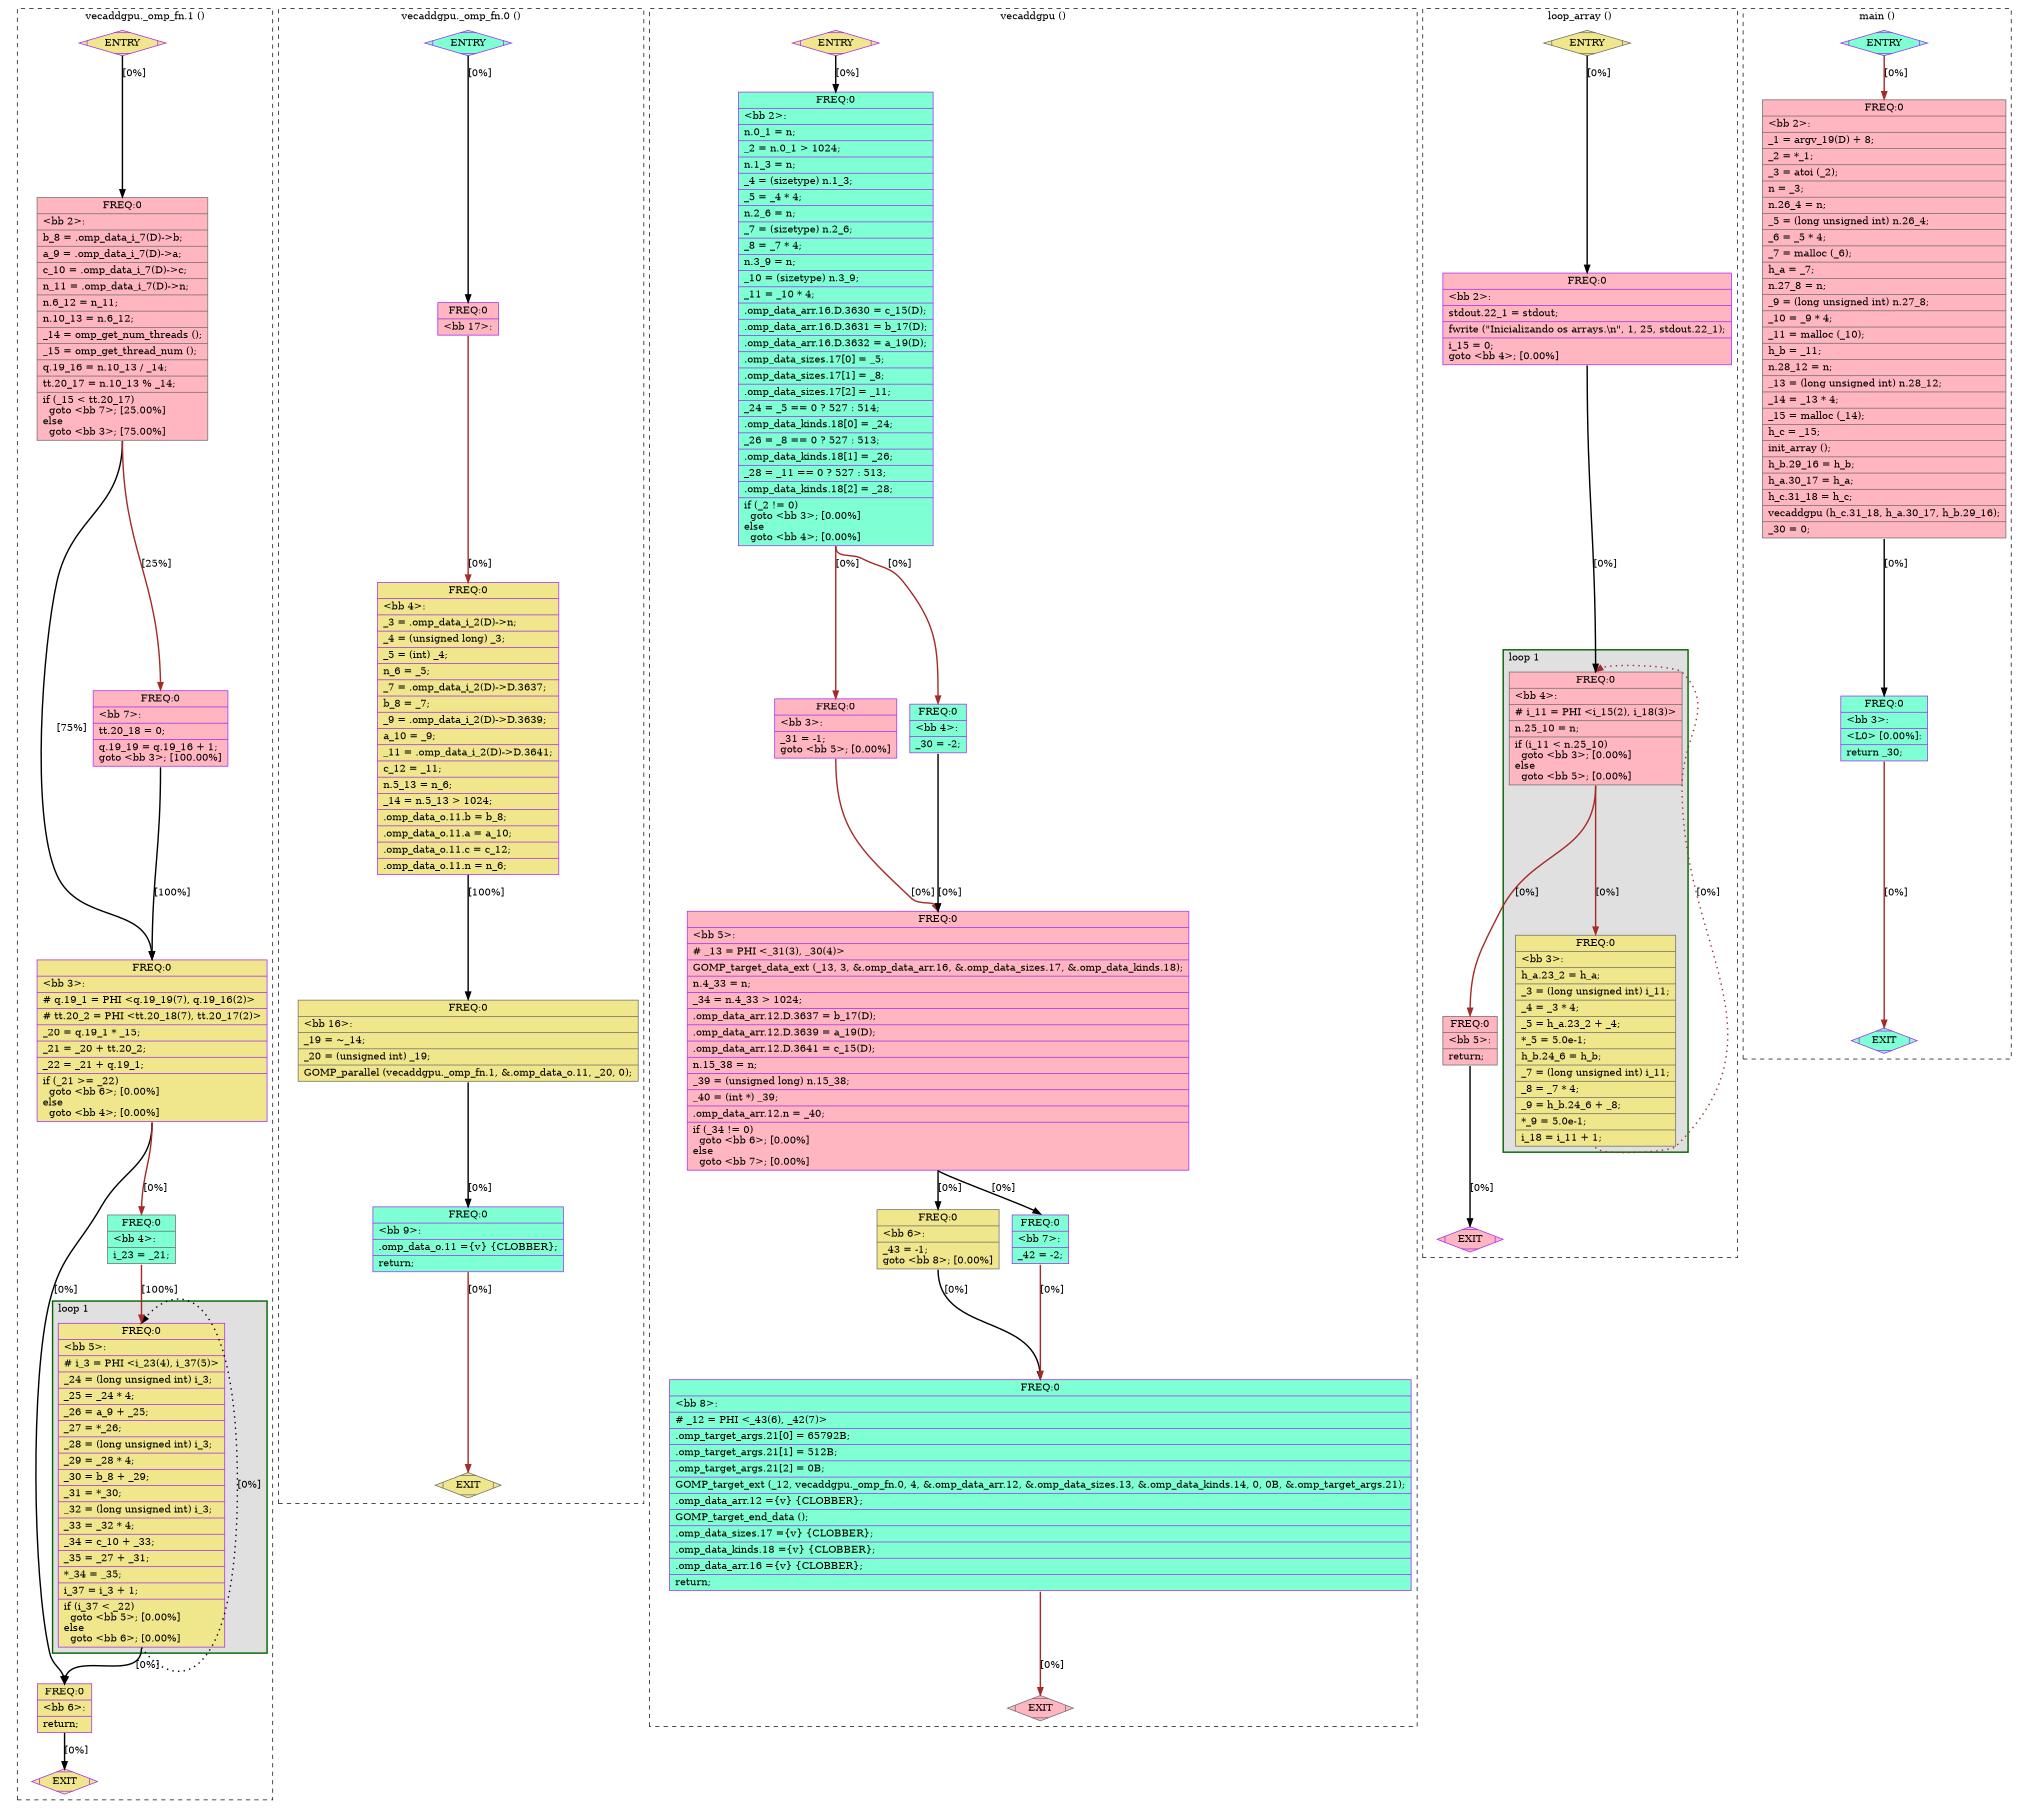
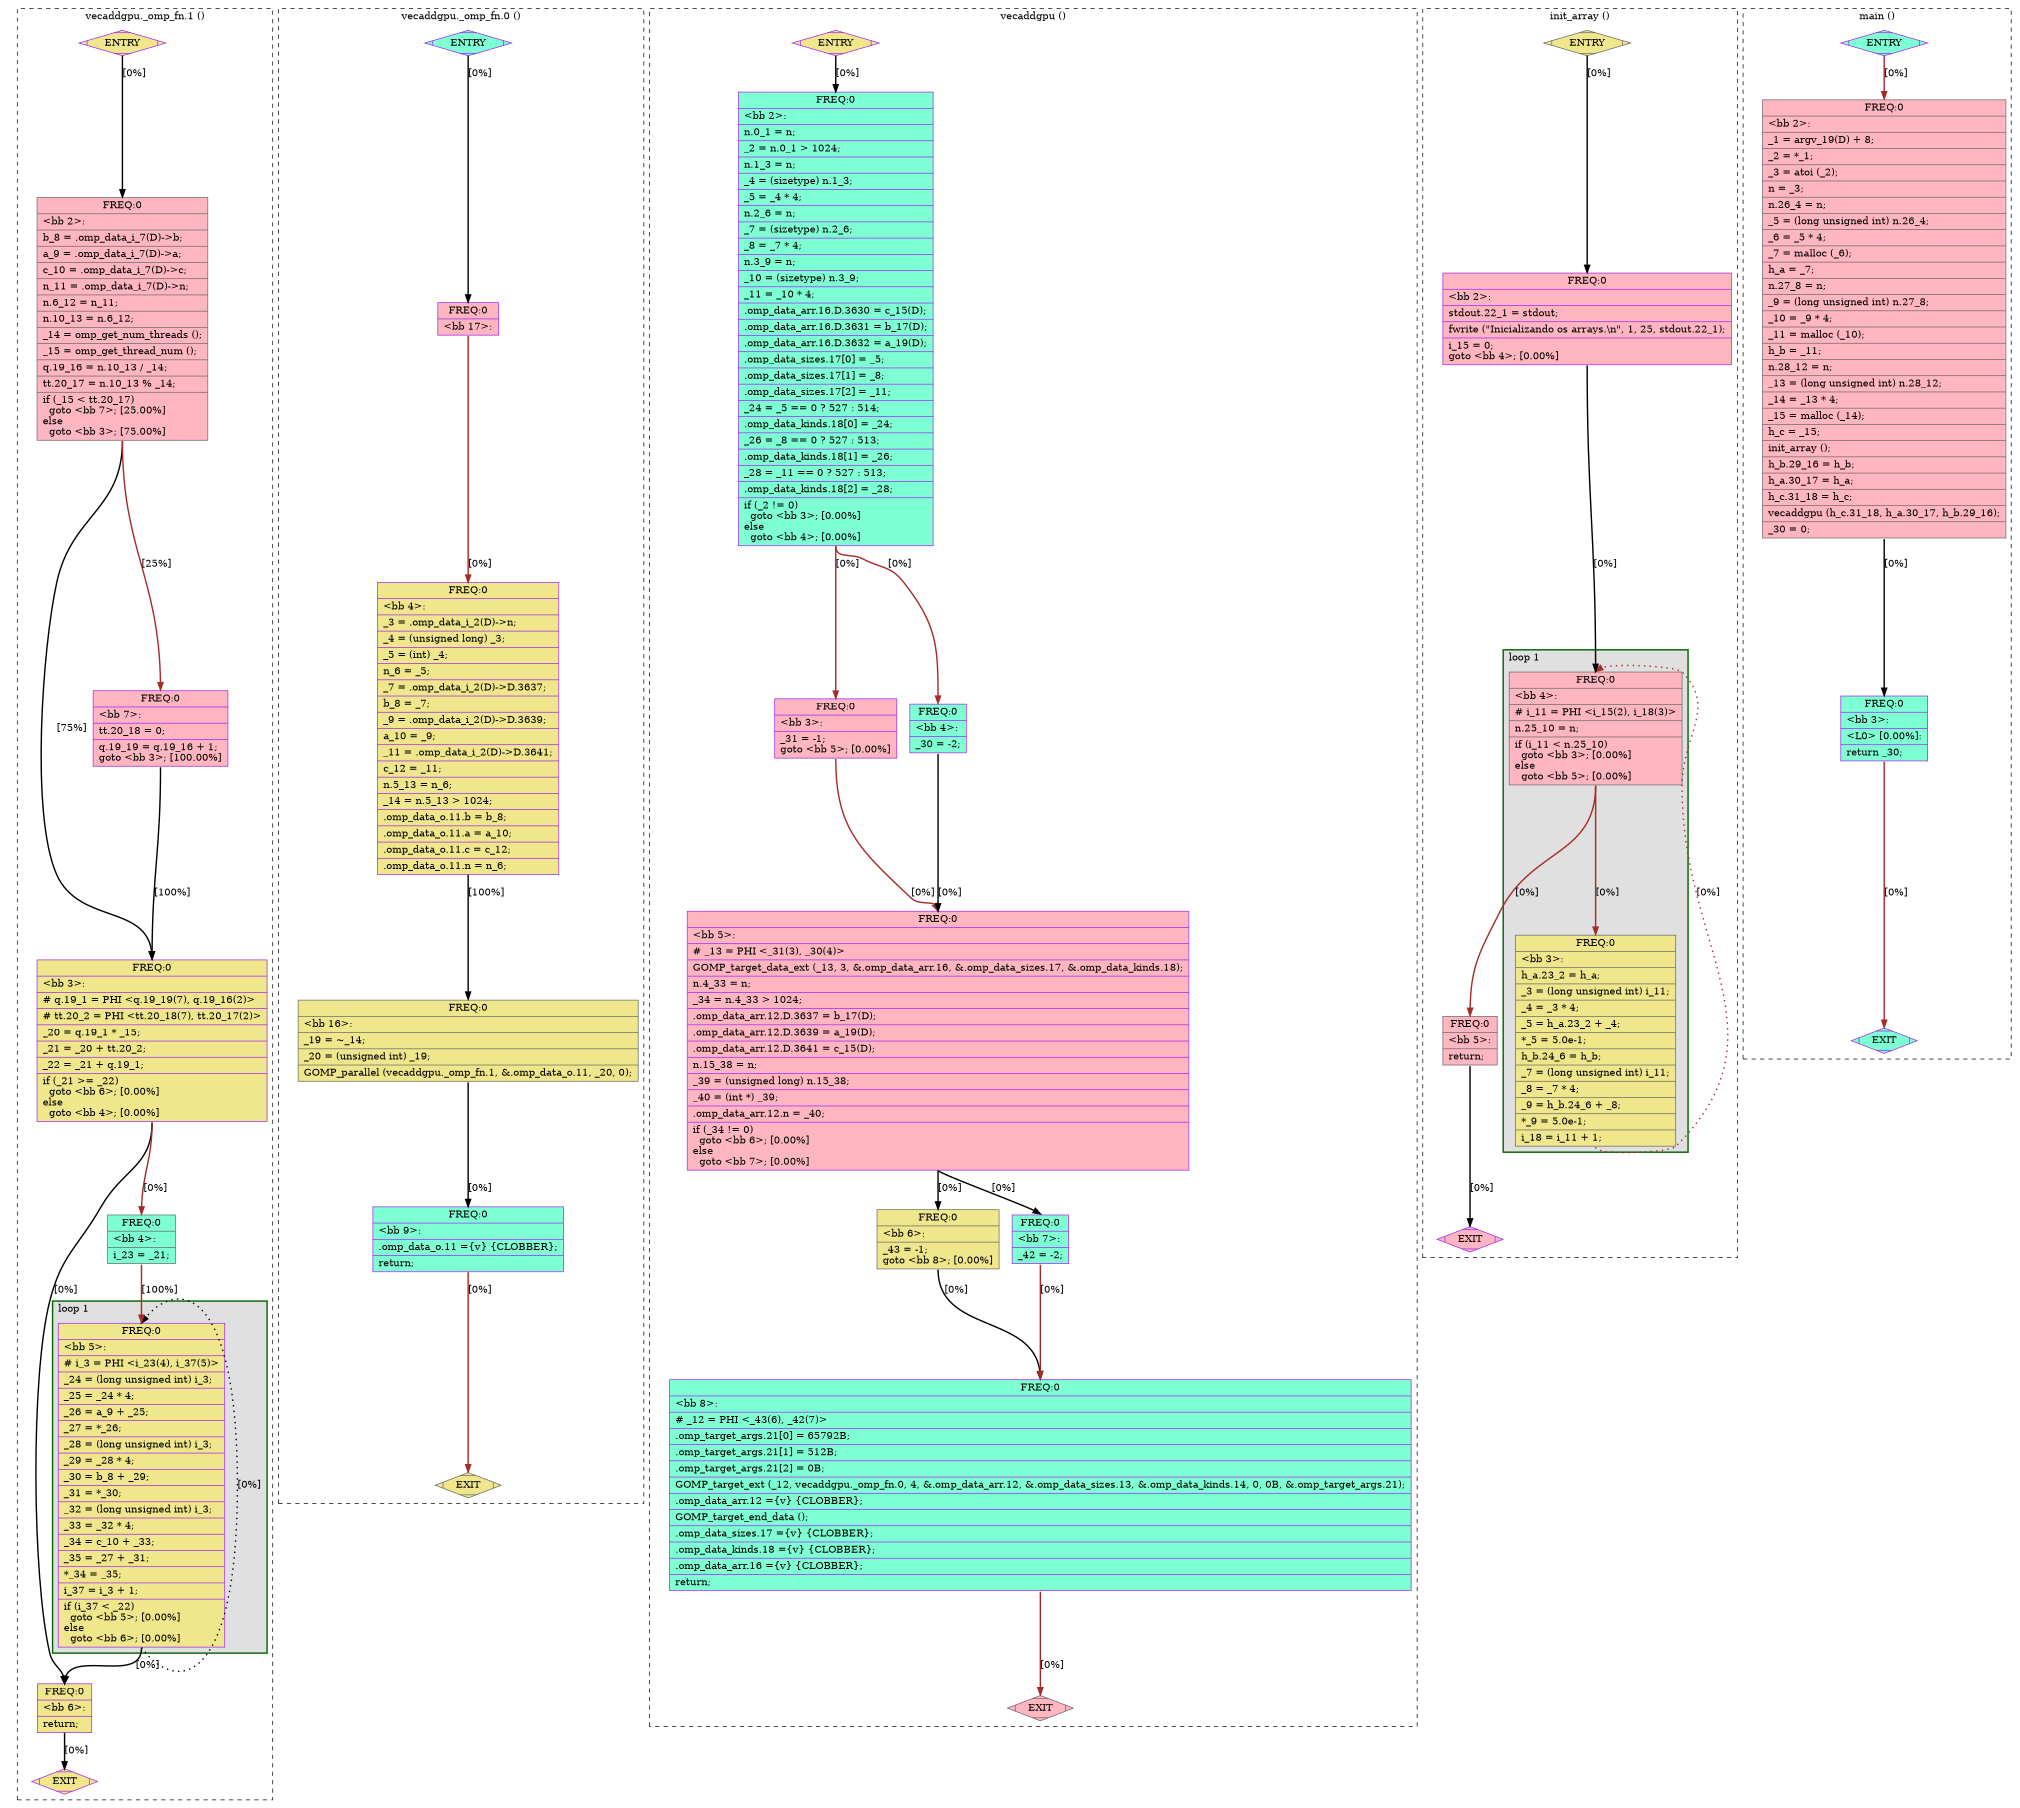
(1580, 17) -> (1580, 17)
